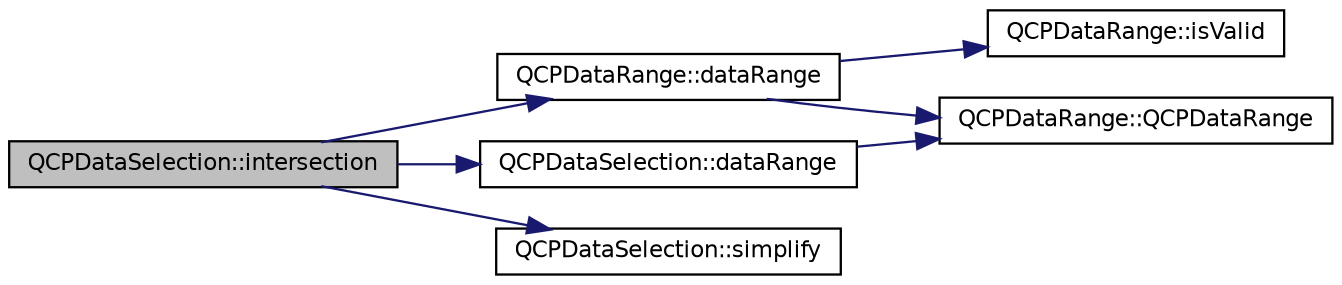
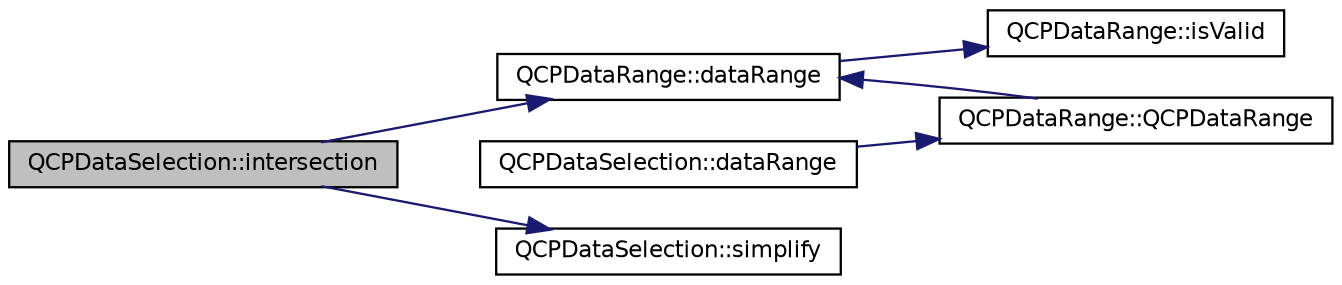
(841, 108) -> (951, 88)
(427, 164) -> none
